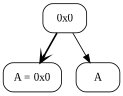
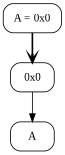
(51, 44) -> (32, 44)
